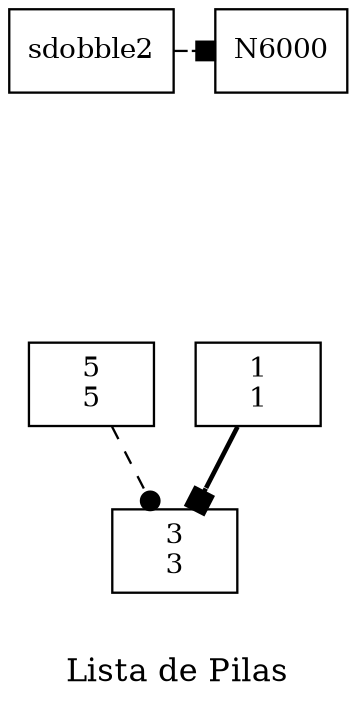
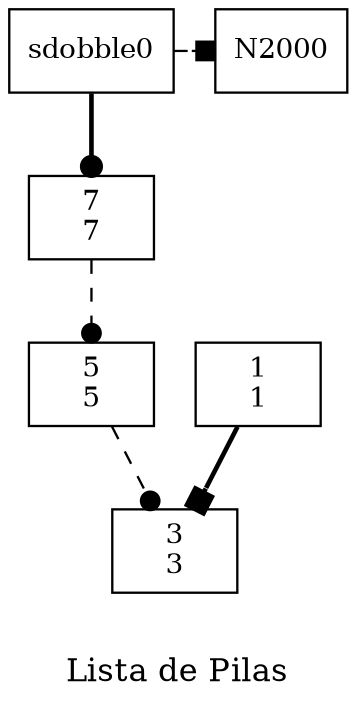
(91, 51) -> (91, 51)
(281, 51) -> (281, 51)
none -> (91, 218)
